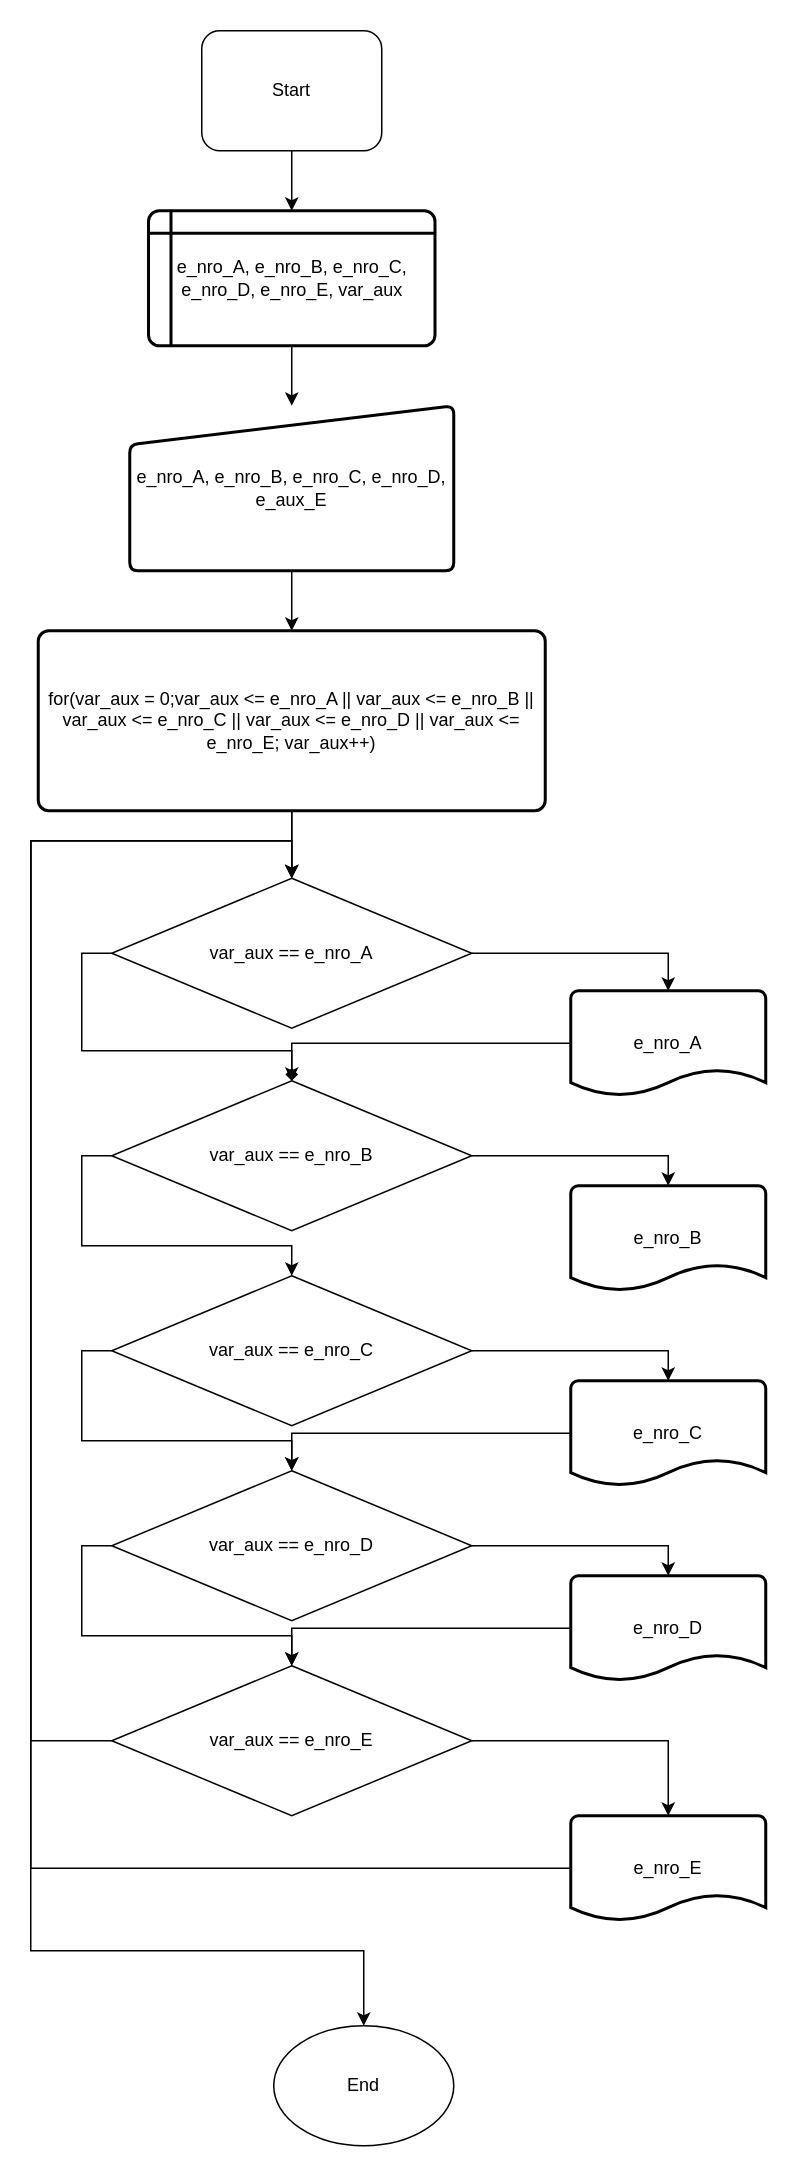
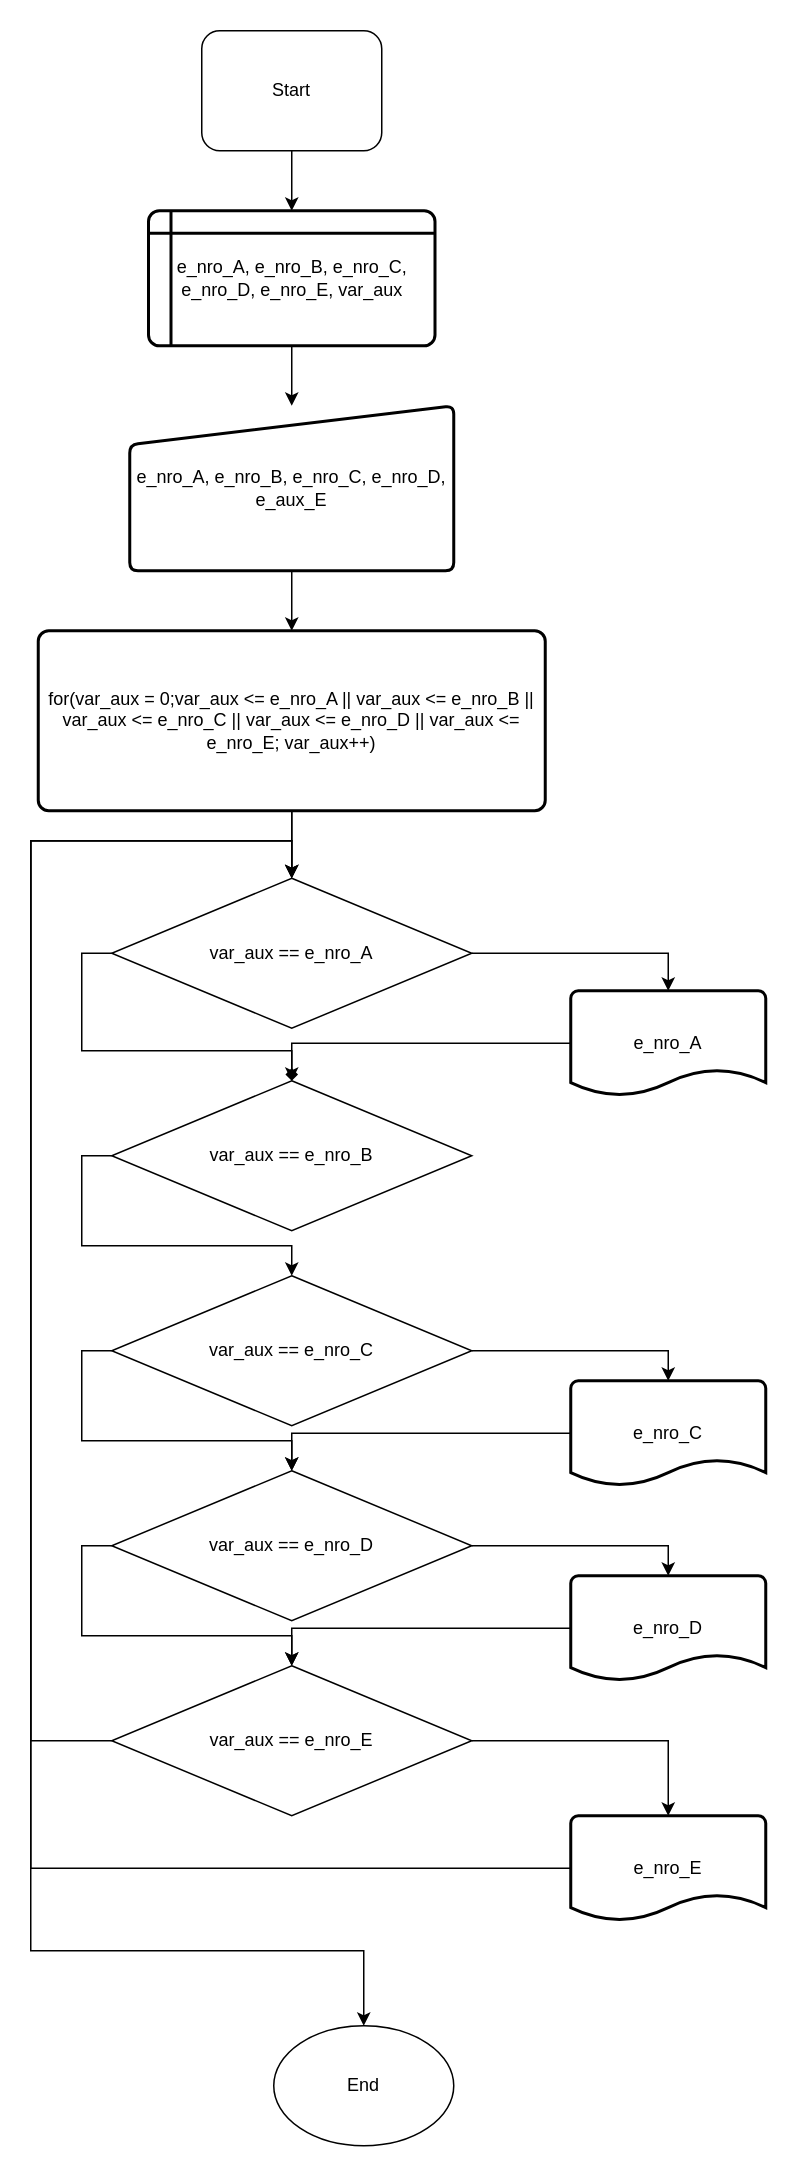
(580, 1156) -> none
(668, 1238) -> none
